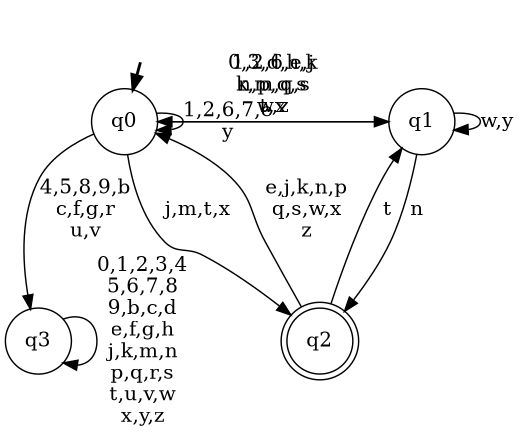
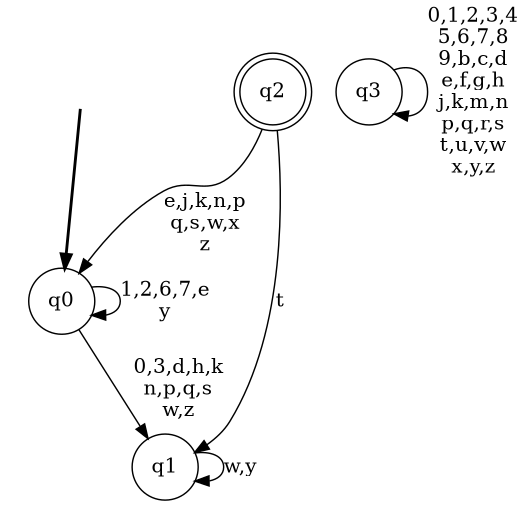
(280, 122) -> none
(31, 200) -> none
(395, 231) -> none
(181, 250) -> none
